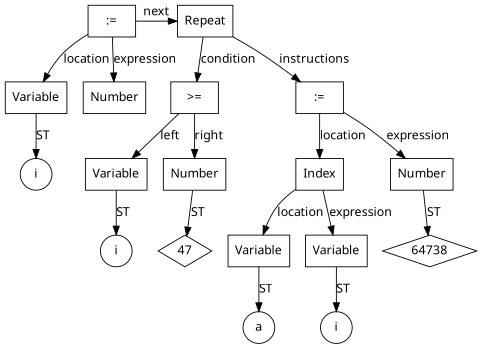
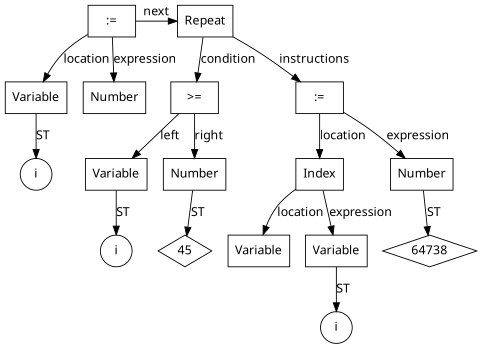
(185, 251) -> (185, 251)
(259, 328) -> none
